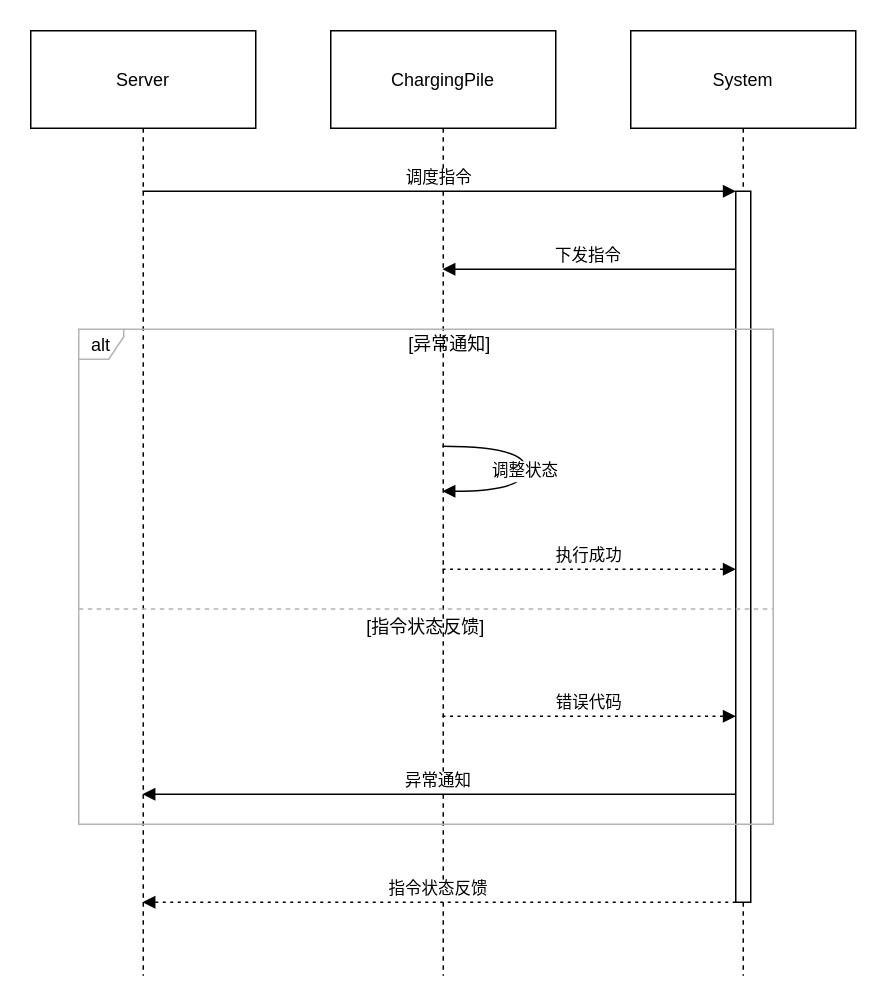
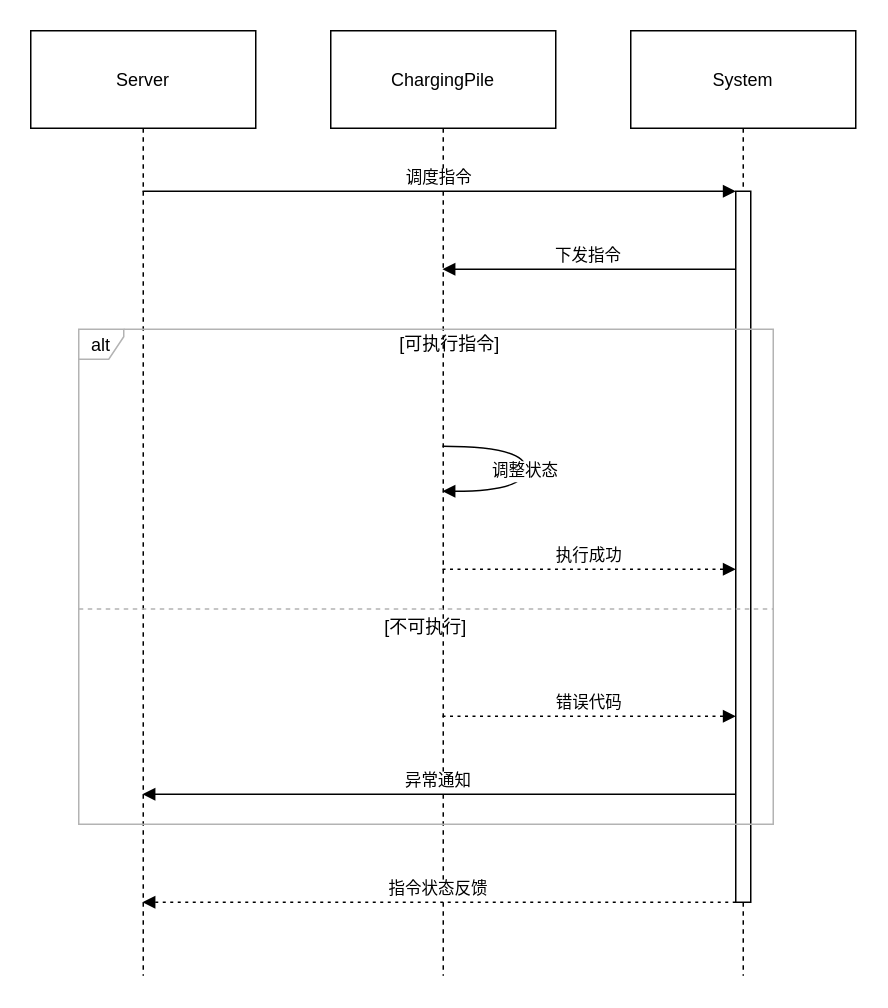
(450, 344) -> (450, 344)
(426, 628) -> (426, 628)
